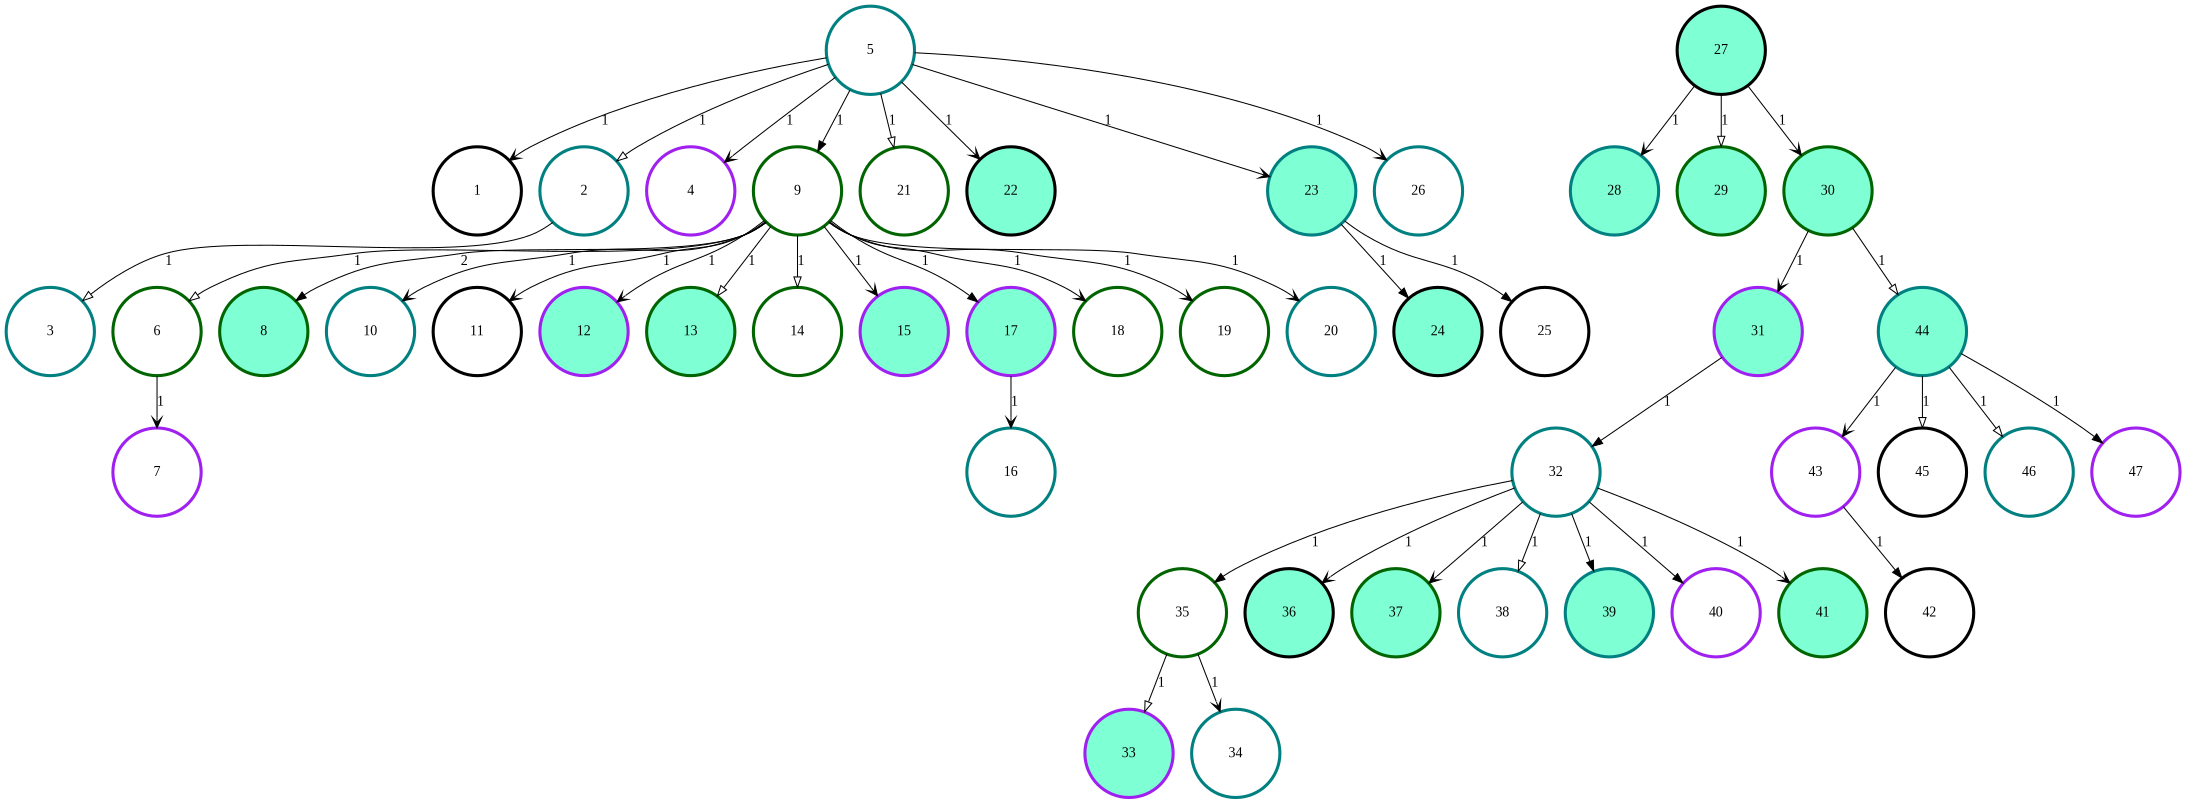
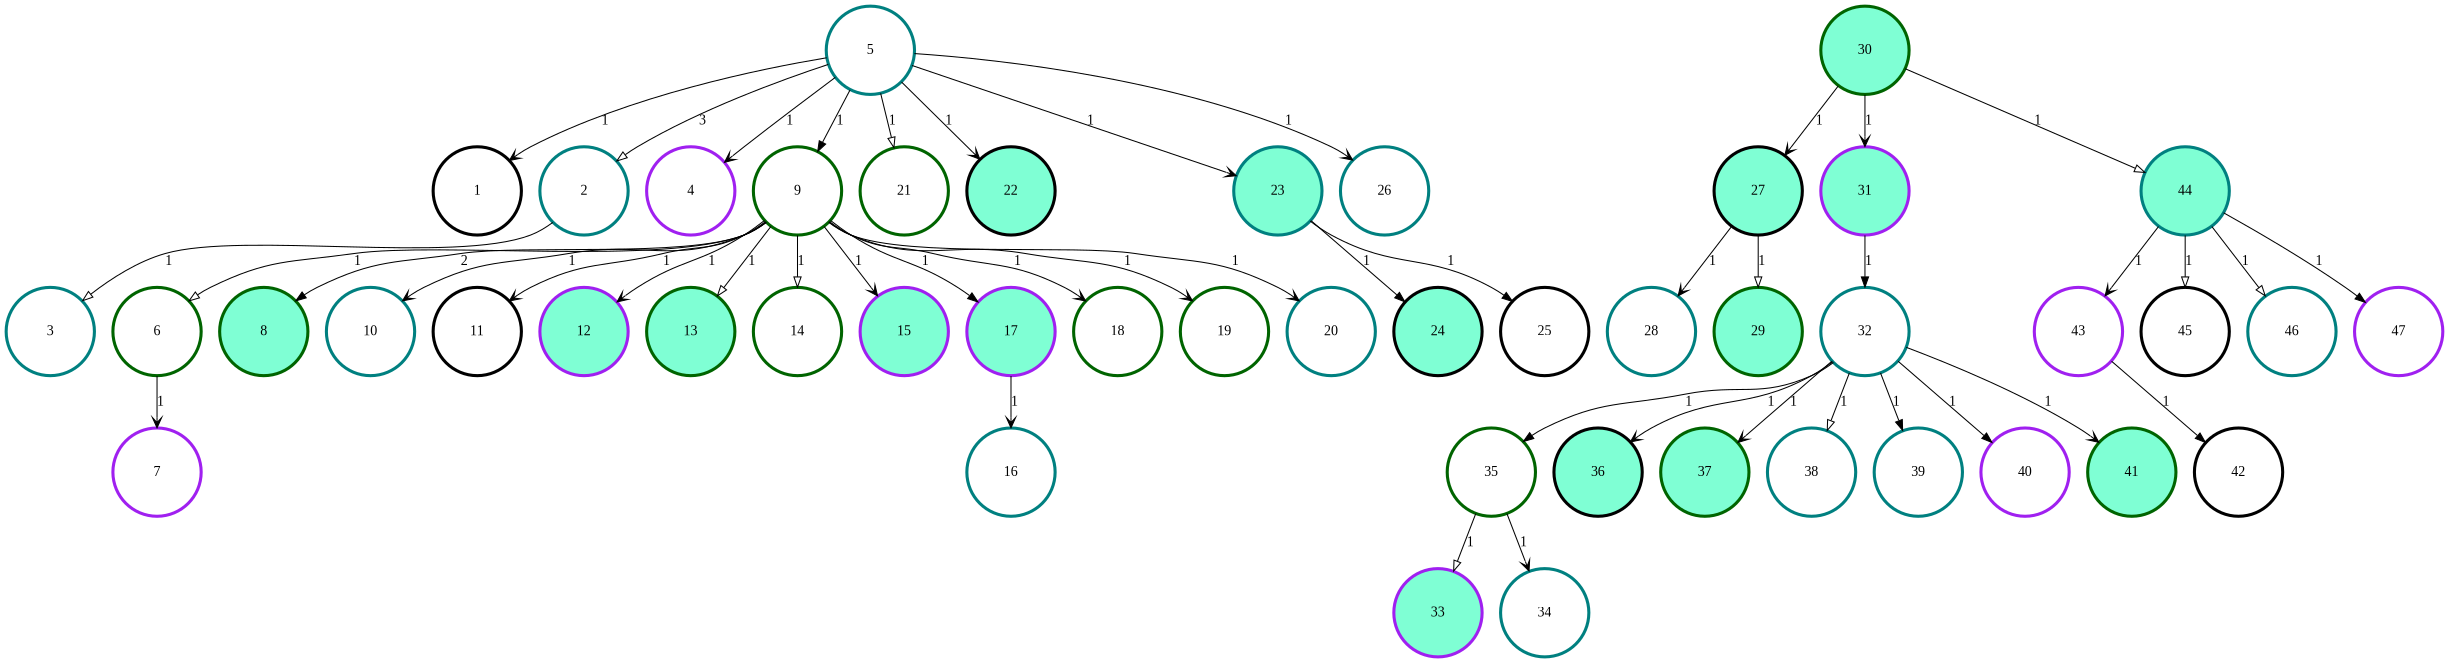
(1771, 116) -> (1815, 116)
(703, 121) -> (703, 121)
(1615, 191) -> (1651, 332)
(1609, 613) -> (1918, 472)
